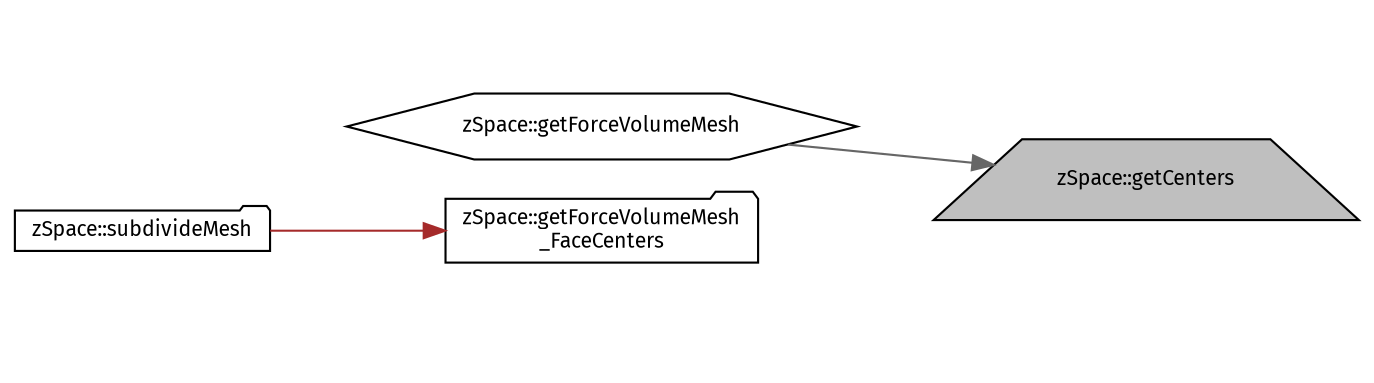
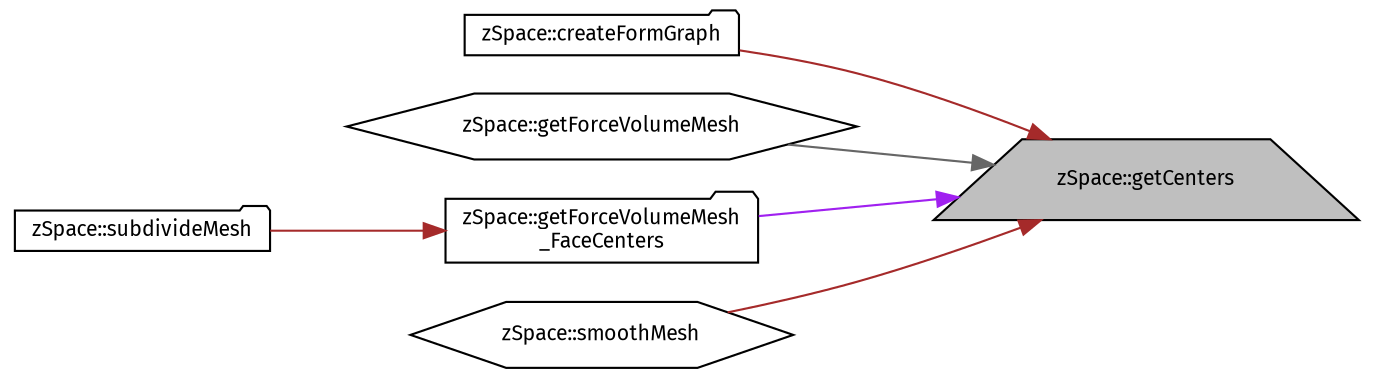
none -> (602, 35)
none -> (848, 208)
none -> (602, 335)
